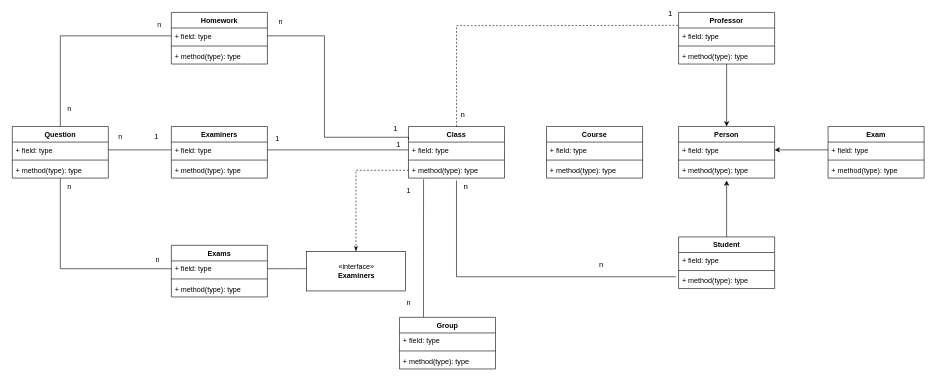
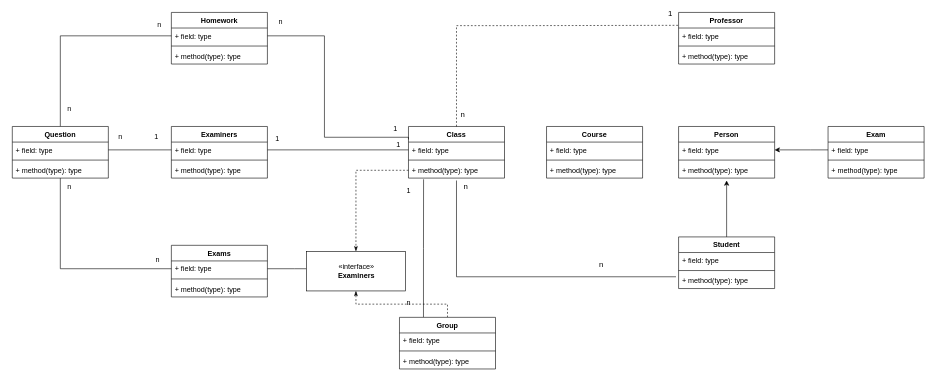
(726, 93) -> none
none -> (447, 310)
